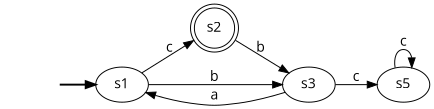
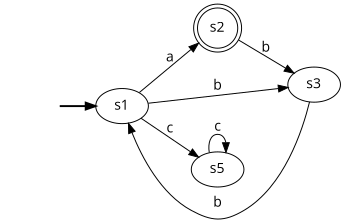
(169, 48) -> (170, 58)
(351, 85) -> (166, 135)
(214, 96) -> (218, 203)
